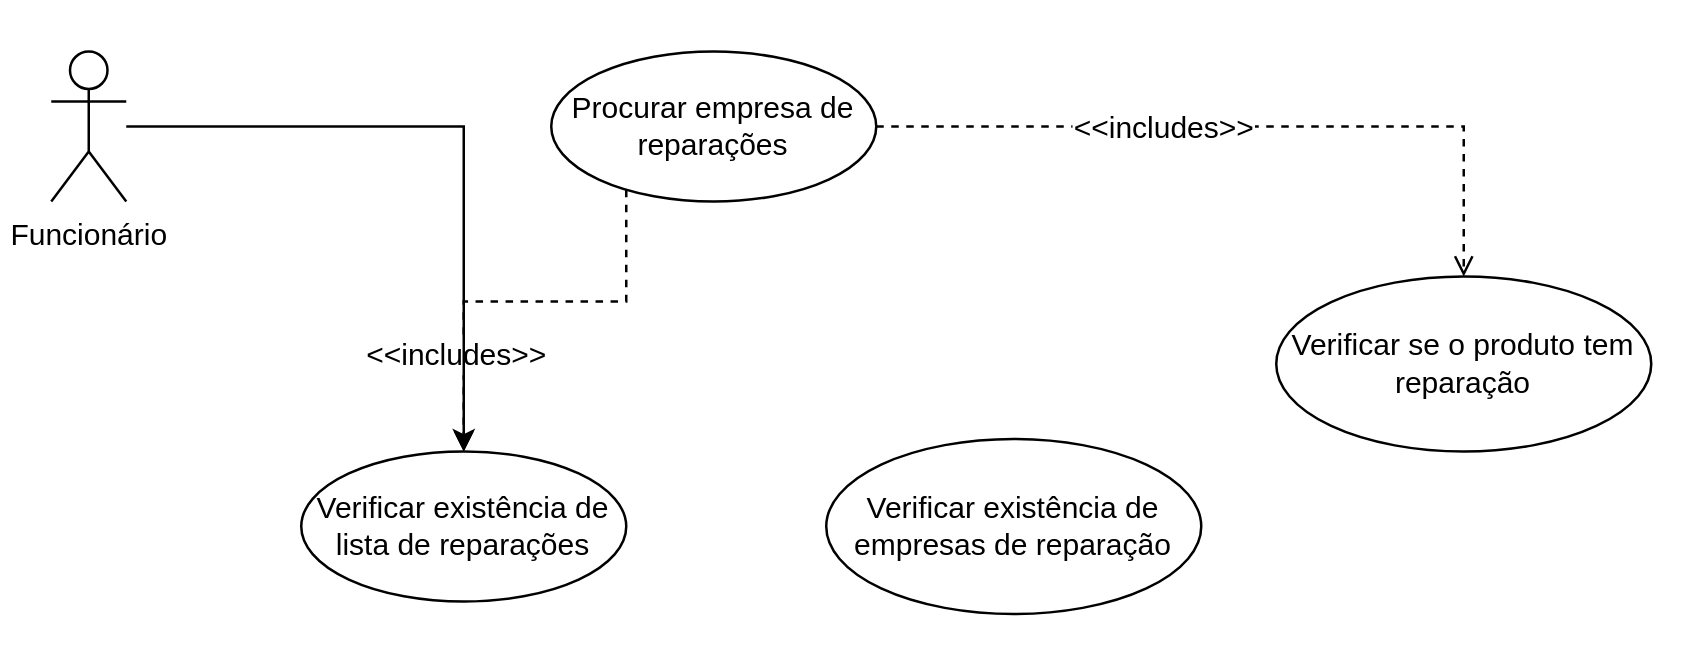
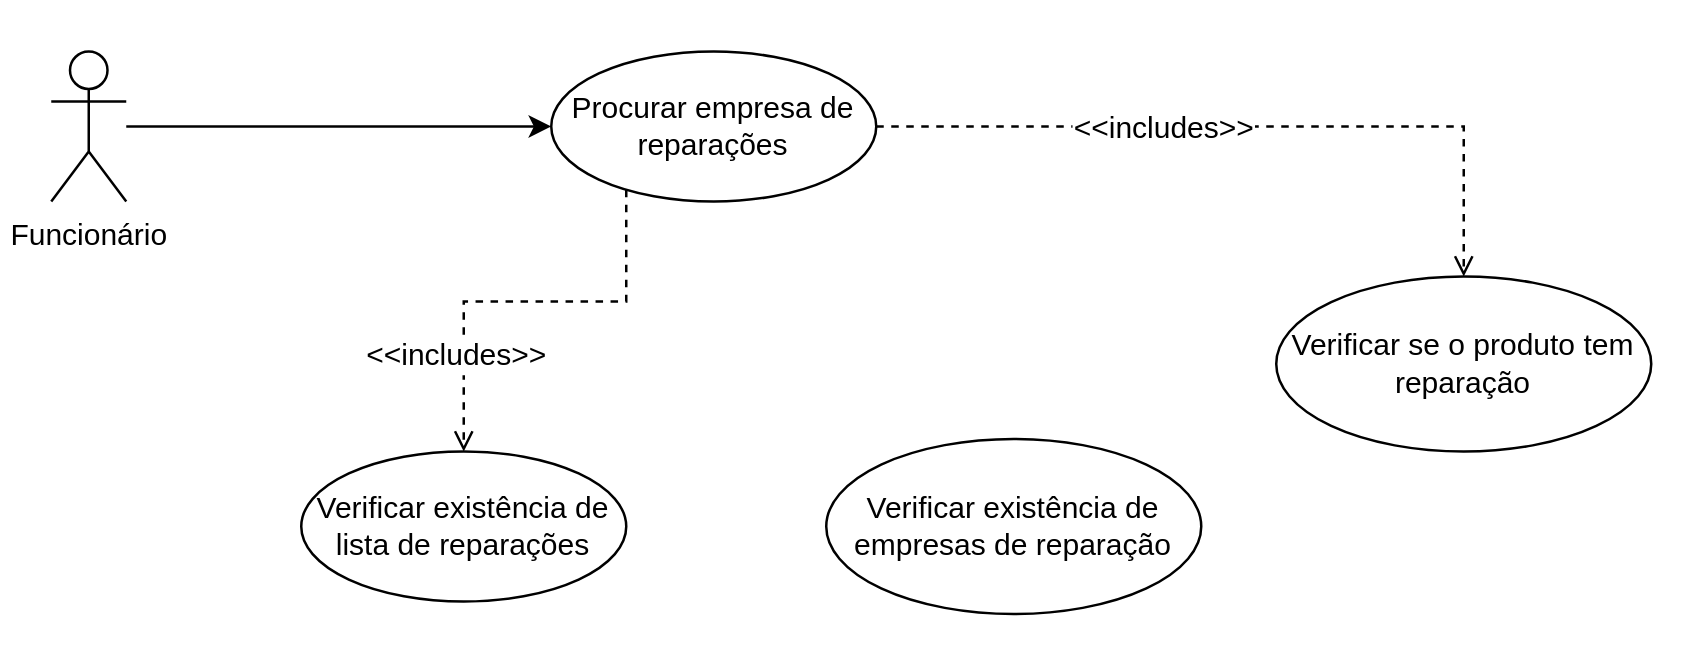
(464, 209) -> (497, 126)
